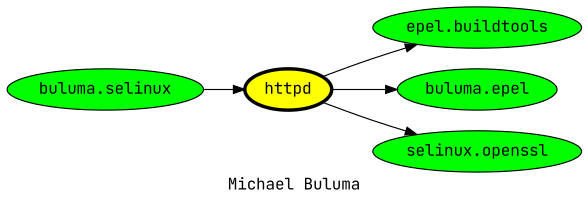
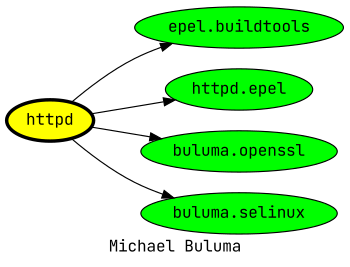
(219, 89) -> (115, 171)
(477, 89) -> (239, 89)
(477, 151) -> (239, 151)
